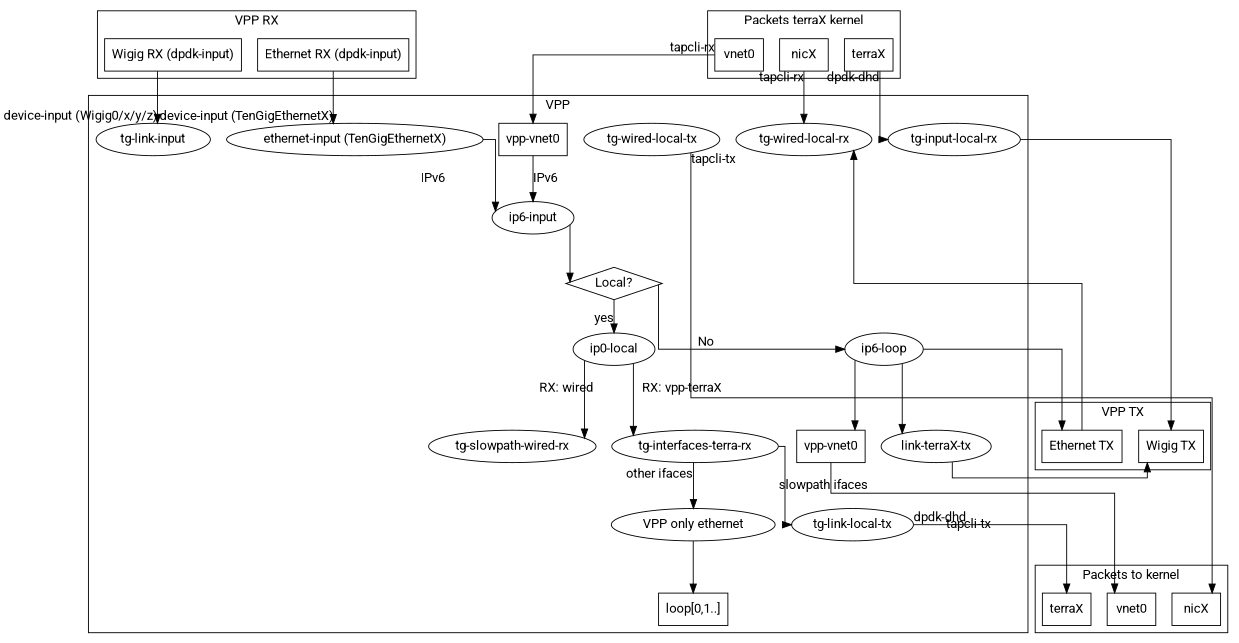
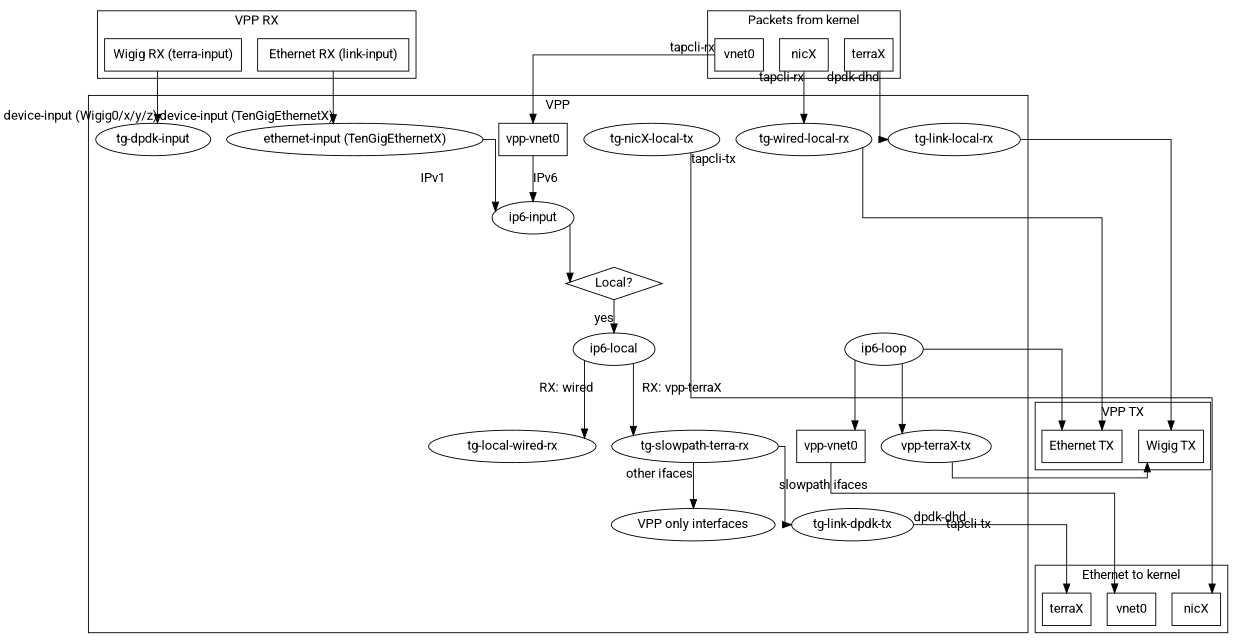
(804, 21) -> (804, 21)
(173, 55) -> (173, 55)
(333, 55) -> (333, 55)
(153, 140) -> (153, 140)
(652, 140) -> (652, 140)
(954, 140) -> (954, 140)
(433, 179) -> (433, 179)
(979, 284) -> (1049, 218)
(614, 349) -> (614, 349)
(715, 349) -> none
(512, 446) -> (512, 446)
(695, 446) -> (695, 446)
(936, 446) -> (936, 446)
(693, 525) -> (693, 525)
(853, 525) -> (853, 525)
(1131, 576) -> (1131, 576)
(693, 609) -> none
